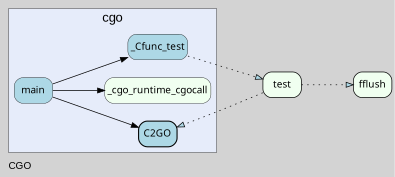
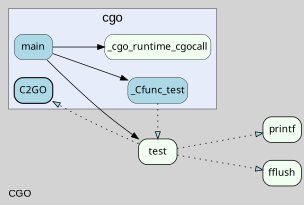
(92, 111) -> (88, 99)
none -> (282, 130)
